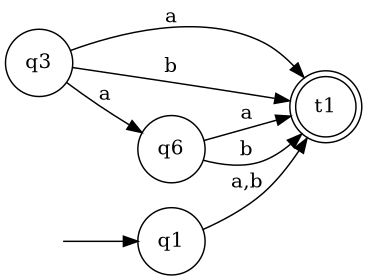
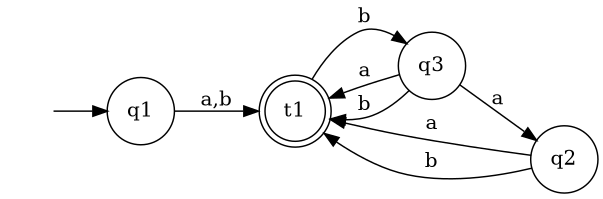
none -> (346, 40)
(171, 149) -> (564, 159)
